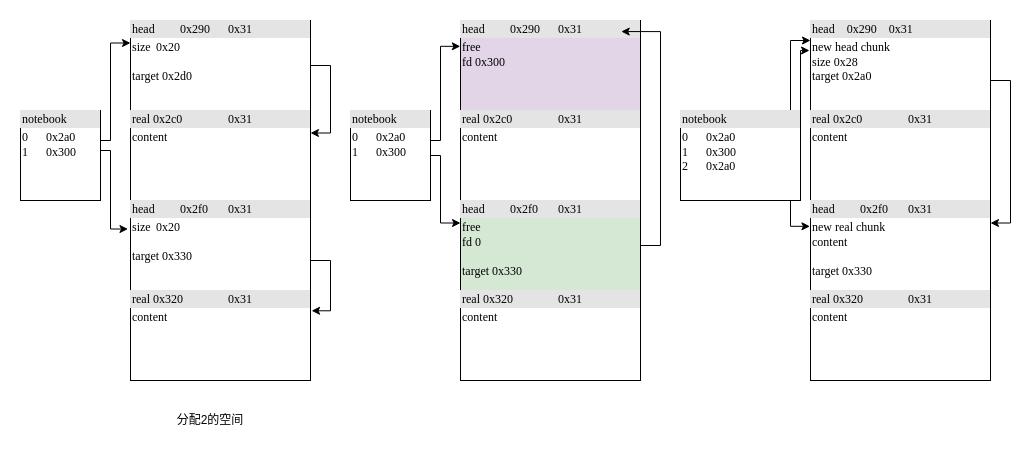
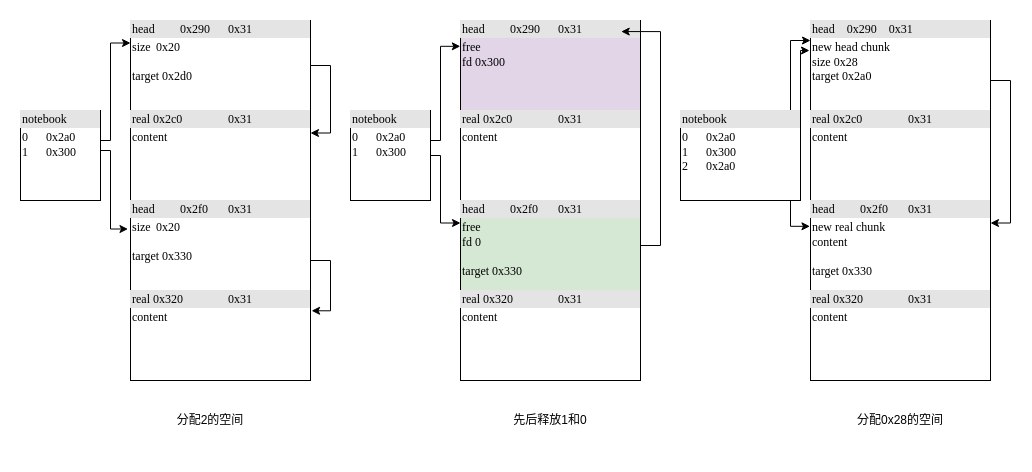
none -> (551, 421)
none -> (901, 421)
